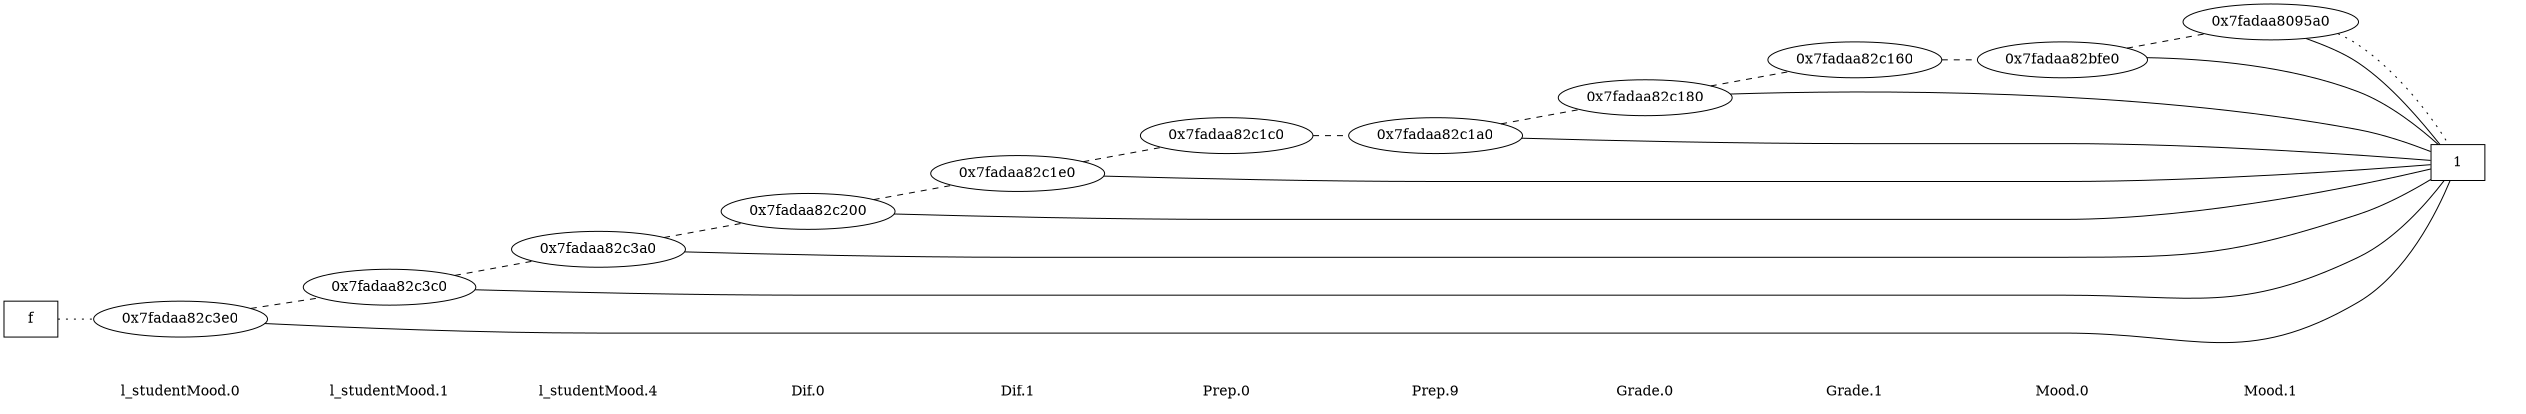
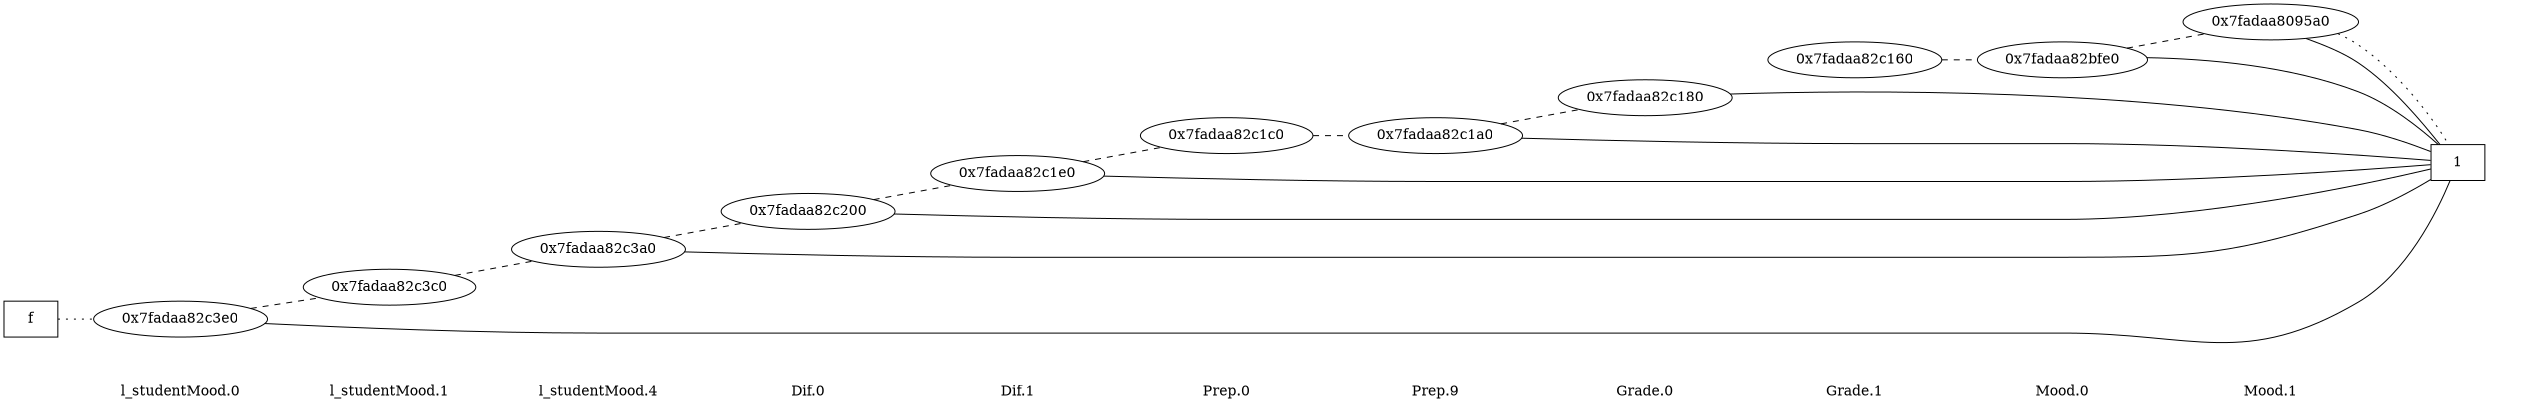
(1750, 79) -> none
(1478, 295) -> none
